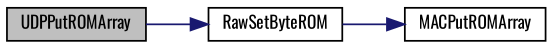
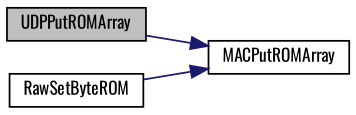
(168, 24) -> (168, 39)
